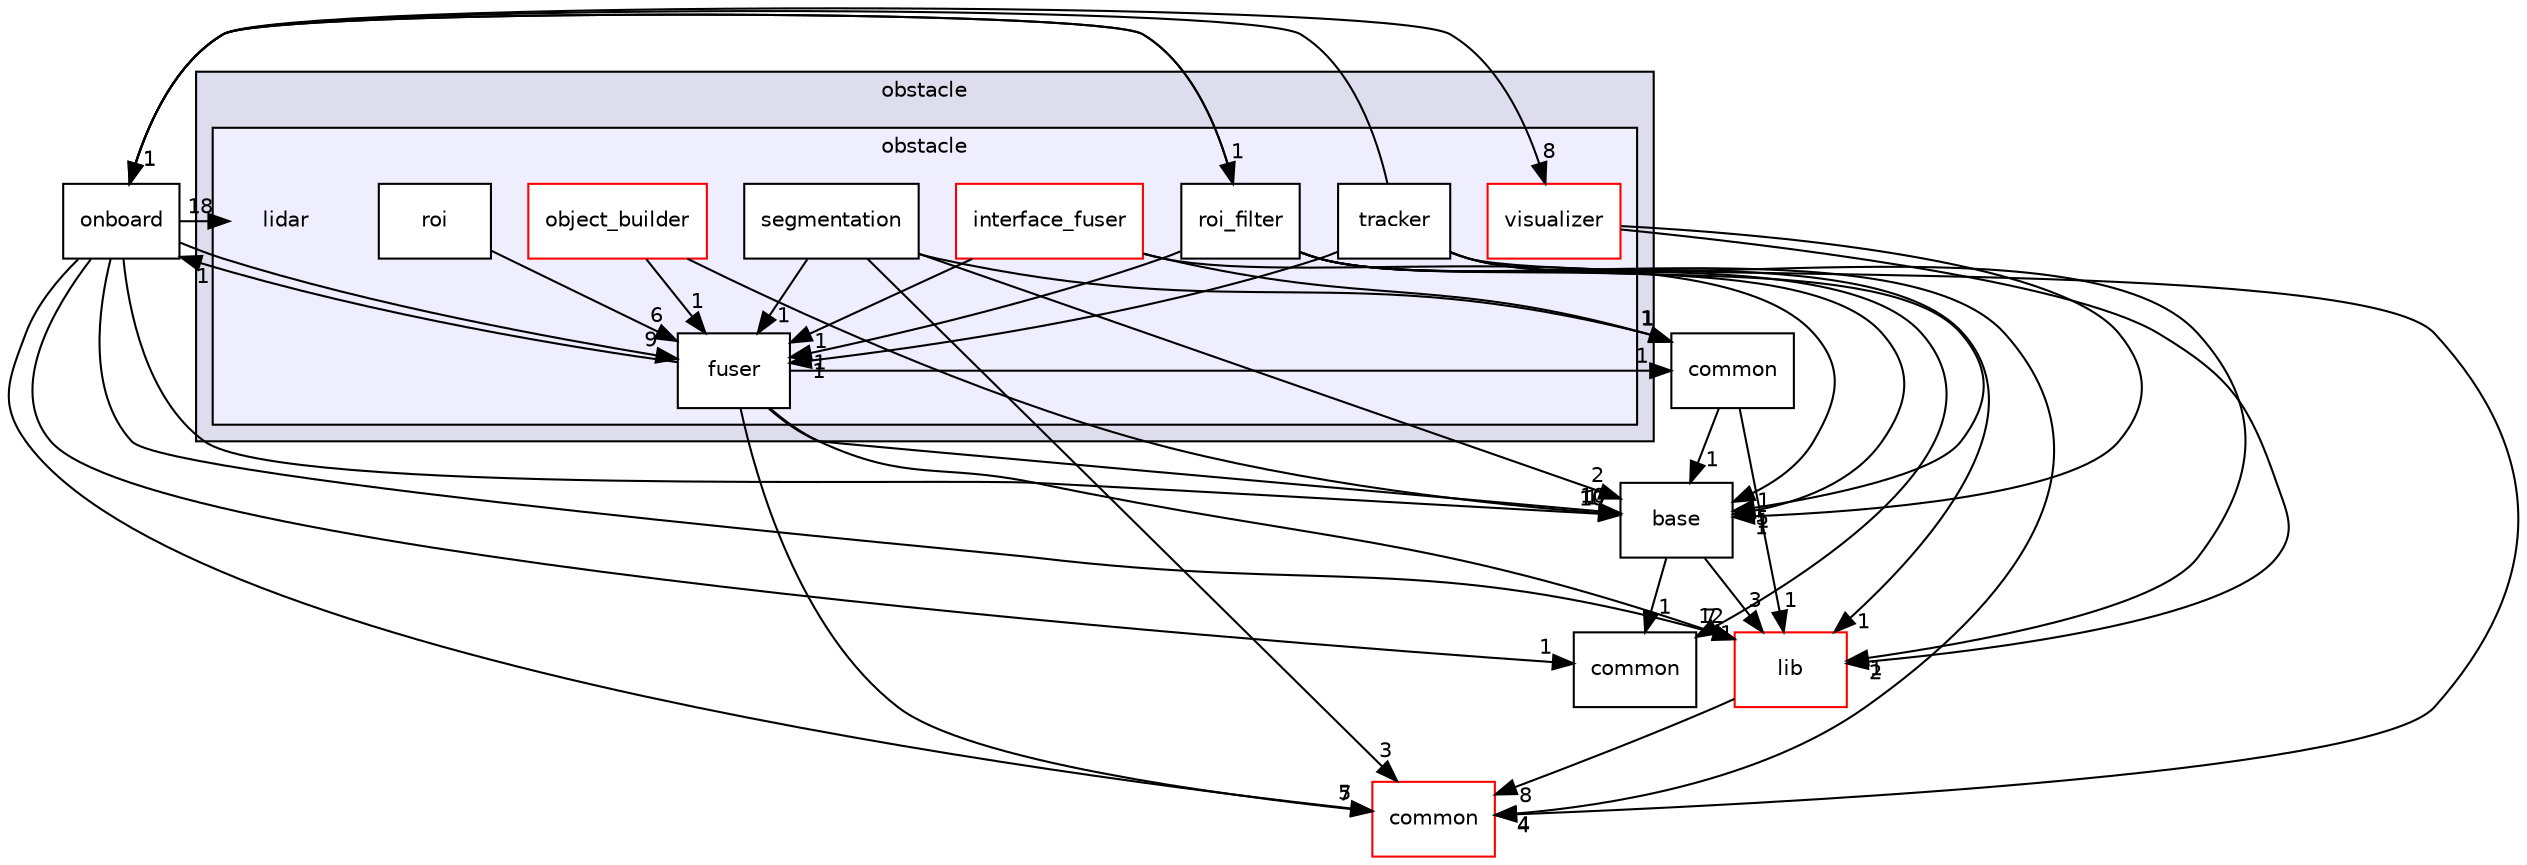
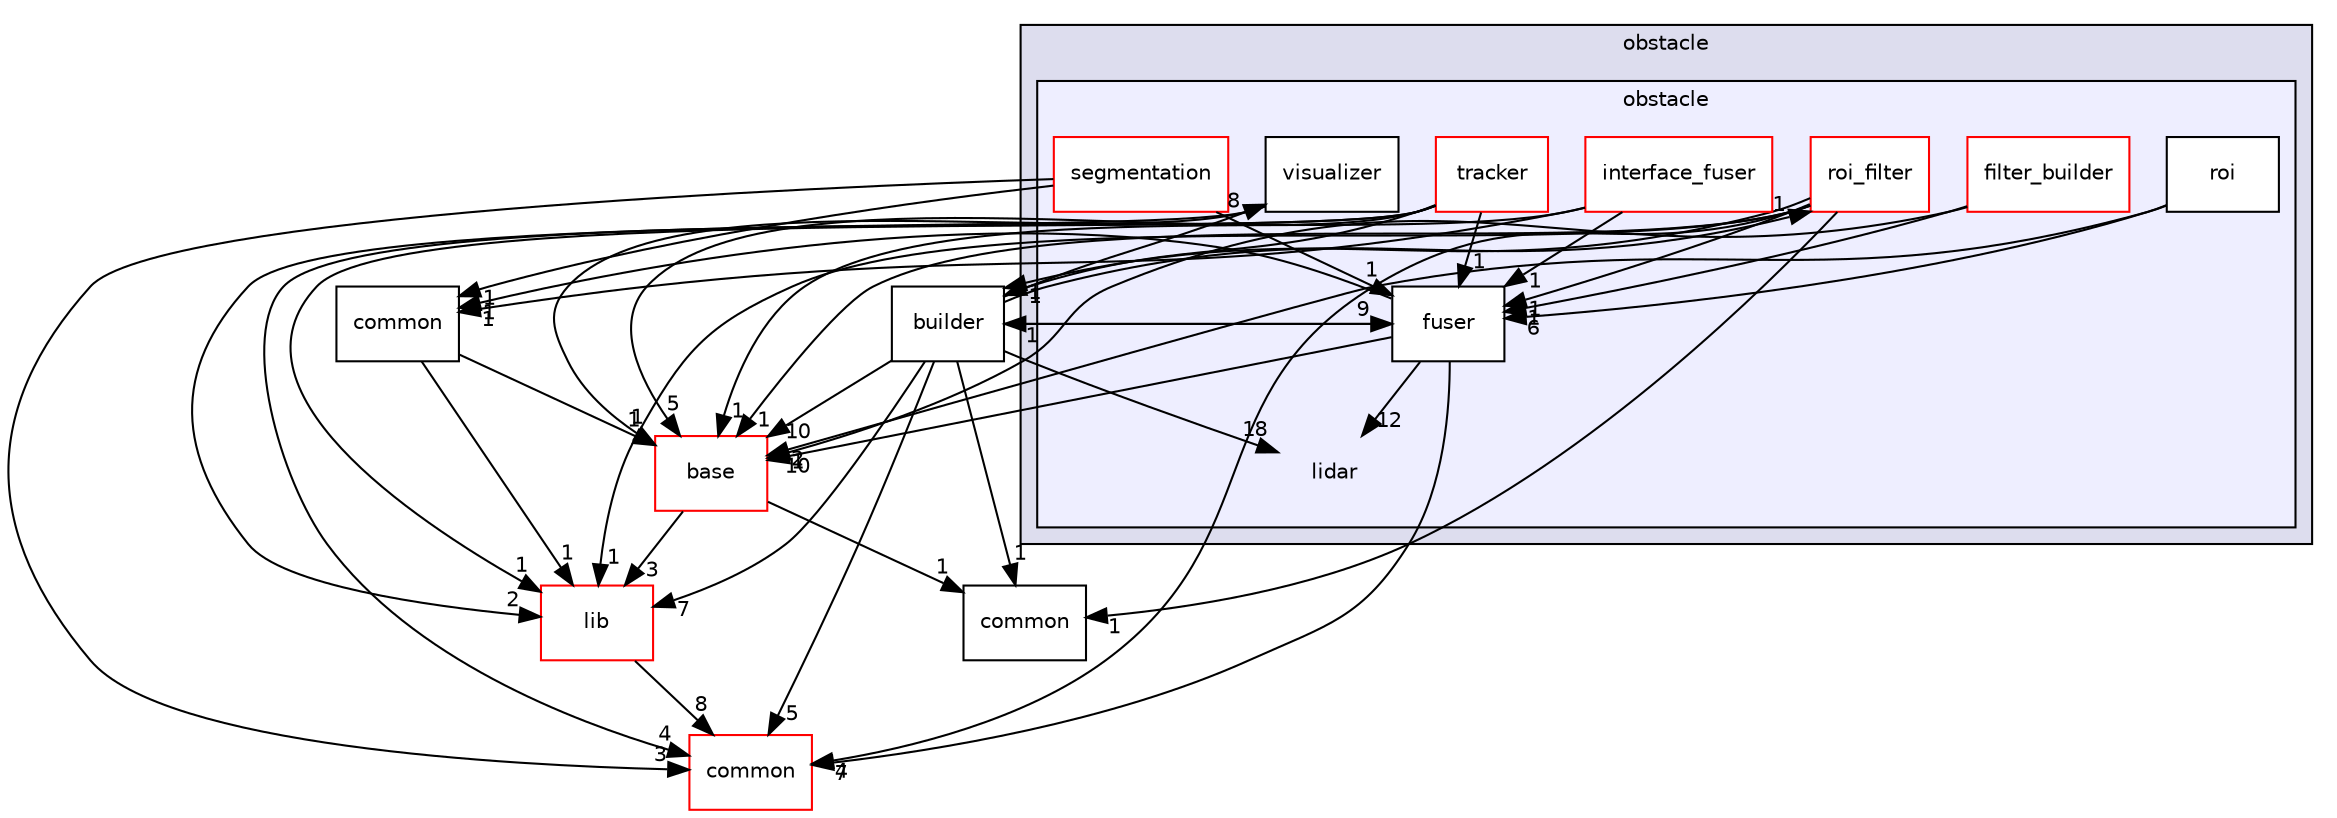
(121, 221) -> (948, 324)
(618, 221) -> (2048, 174)
(831, 221) -> (1141, 174)
(1241, 221) -> (1870, 174)
(1394, 221) -> (1492, 174)
(1554, 221) -> (1332, 174)
(1294, 385) -> (1503, 268)
(1240, 520) -> (1398, 391)
(1677, 520) -> (711, 473)
